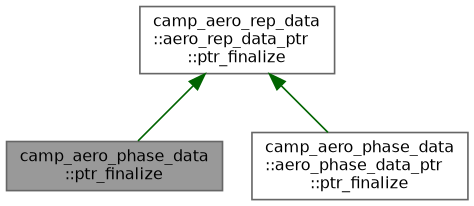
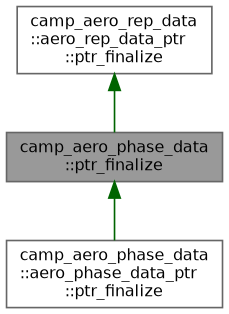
(305, 109) -> (115, 219)
